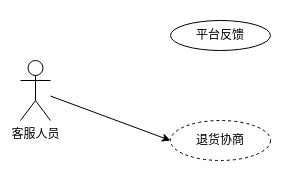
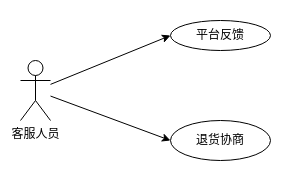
none -> (107, 61)
(221, 141) -> (221, 141)
